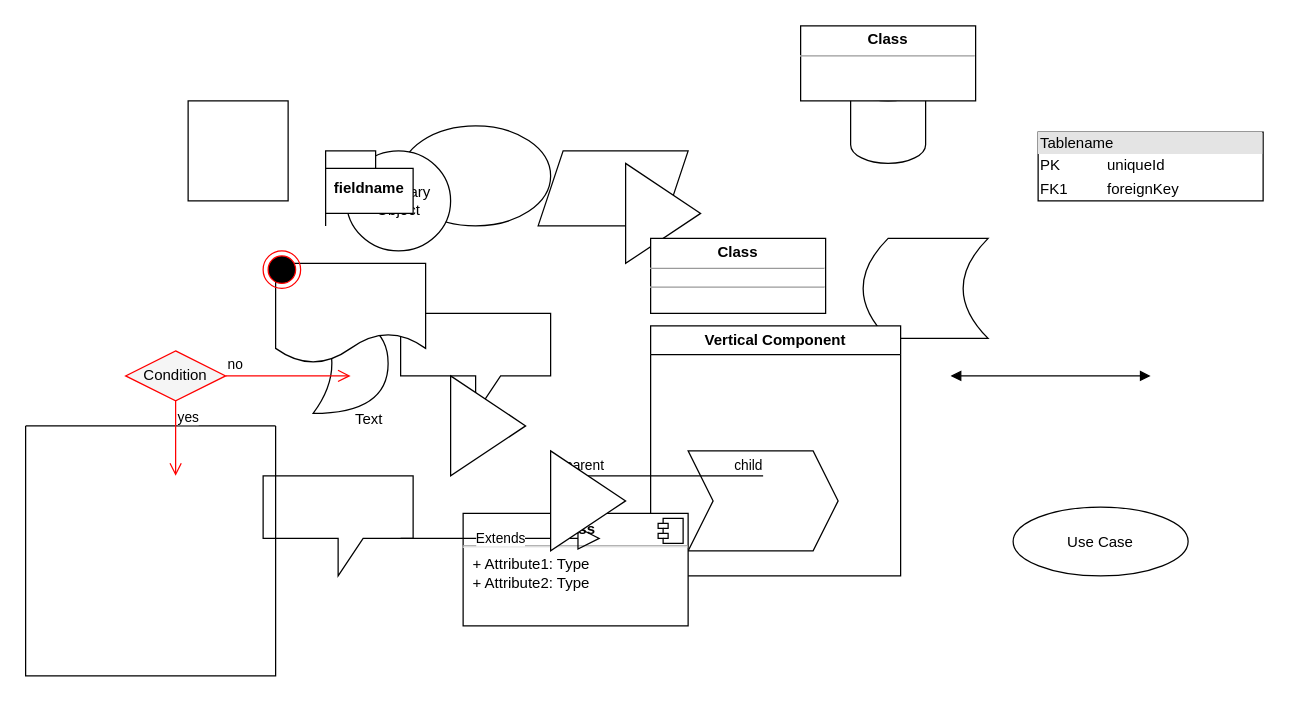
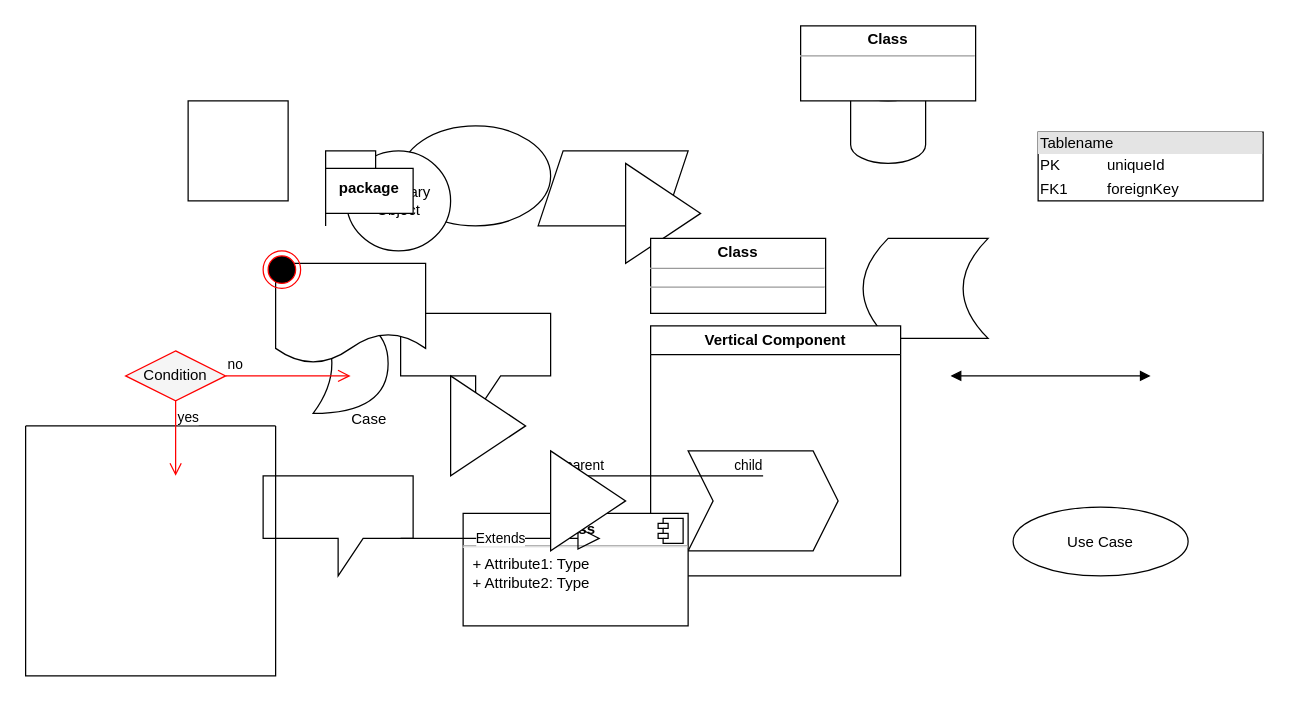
(369, 188) -> (369, 188)
(369, 419) -> (369, 419)
